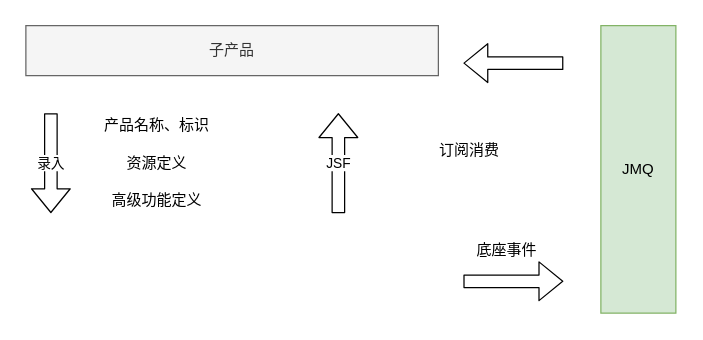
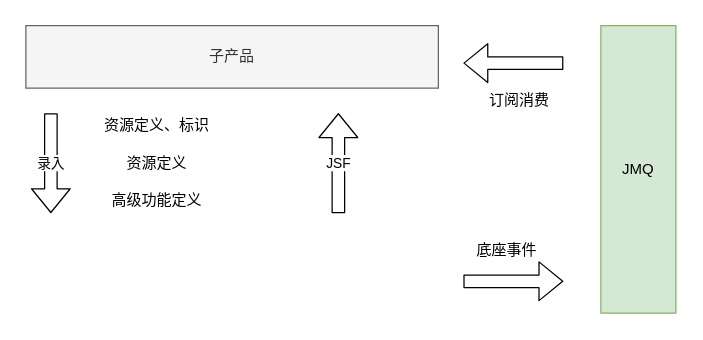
(232, 51) -> (232, 57)
(157, 126) -> (157, 126)
(469, 151) -> (519, 101)
